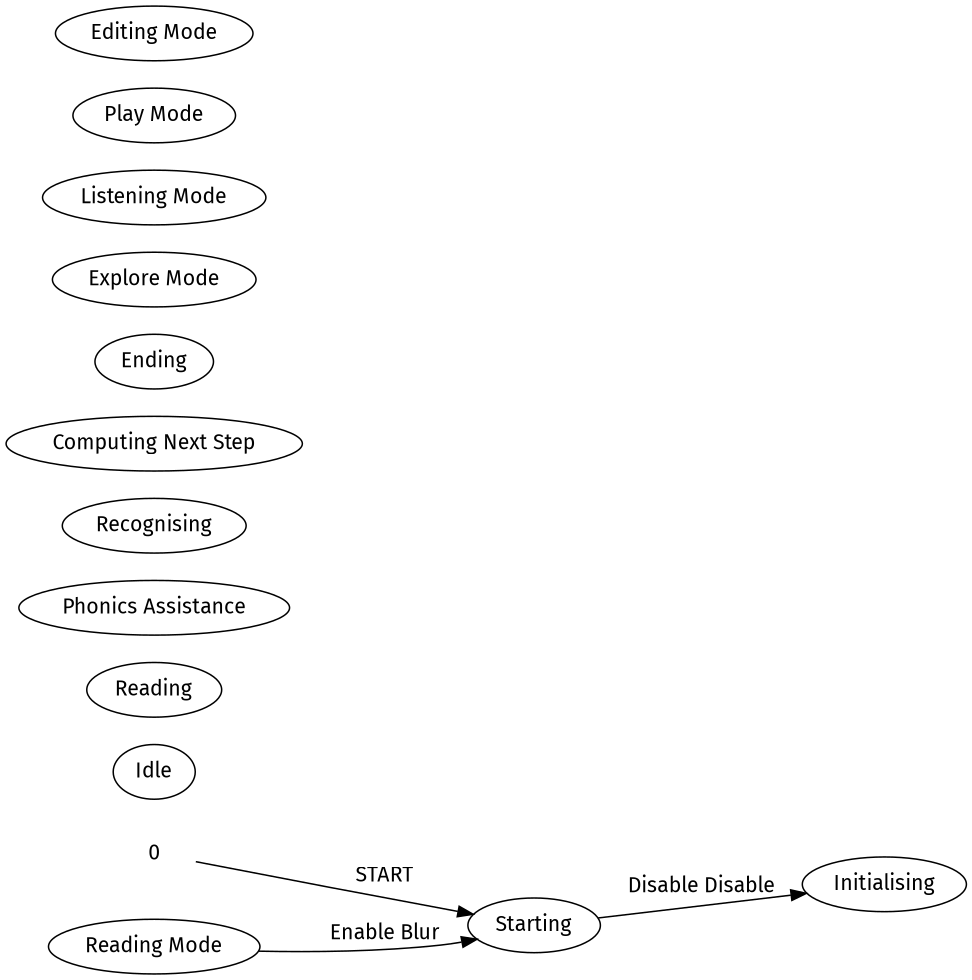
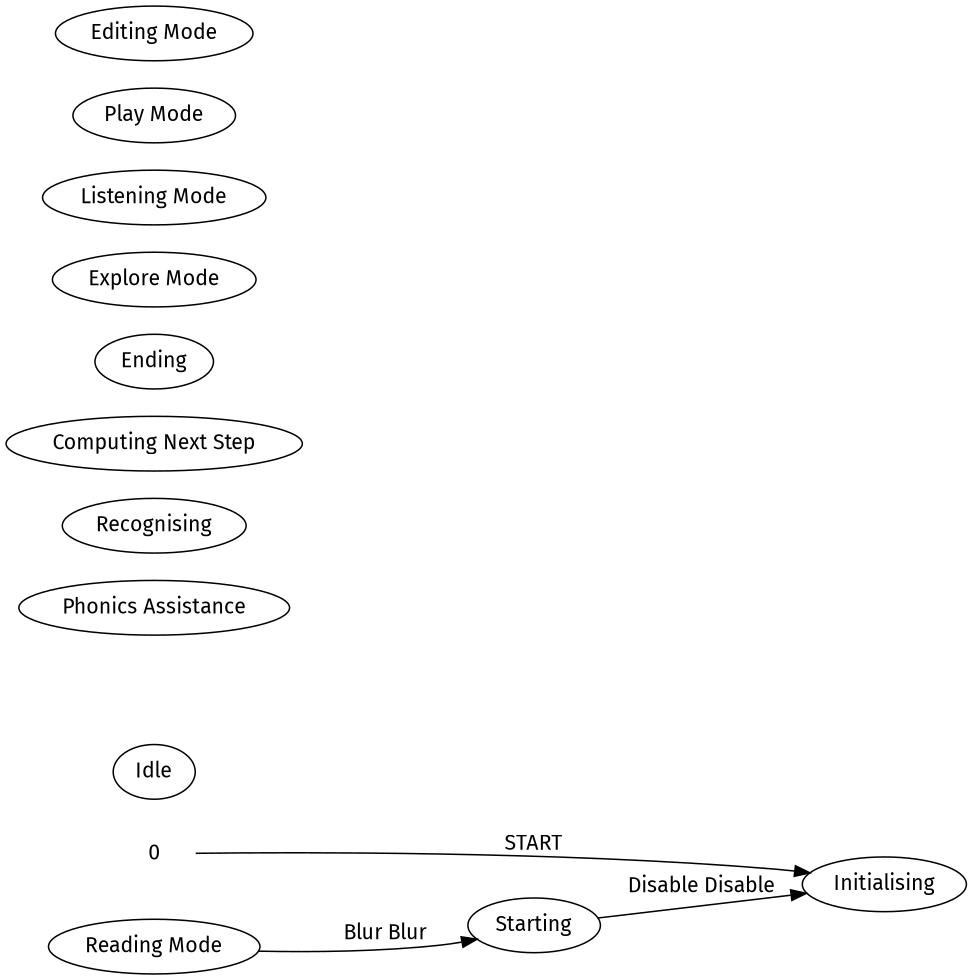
(154, 690) -> none
(327, 887) -> (495, 855)
(385, 934) -> (385, 934)
